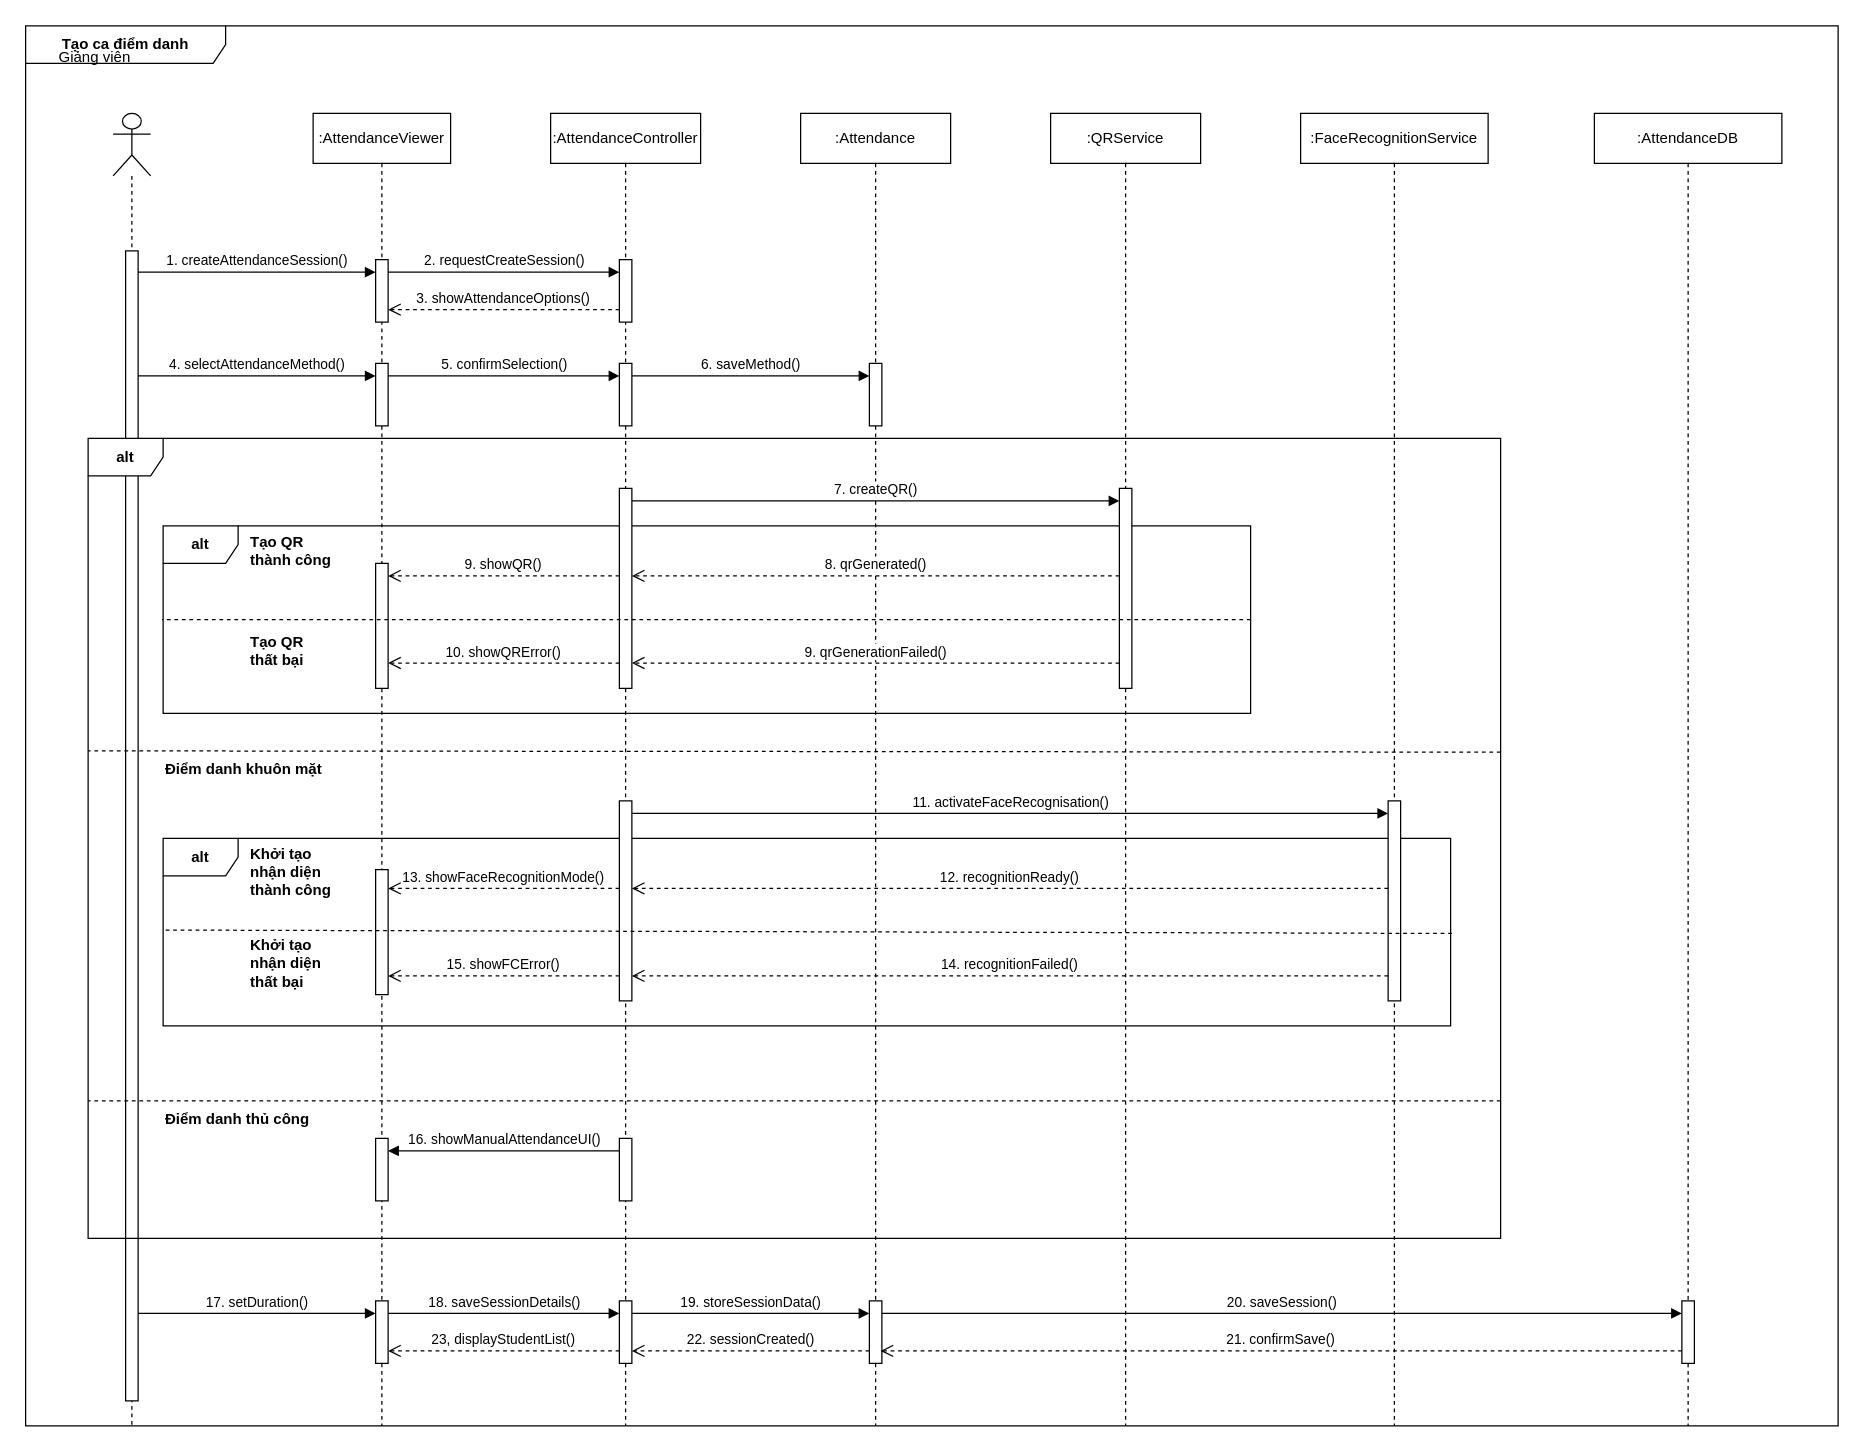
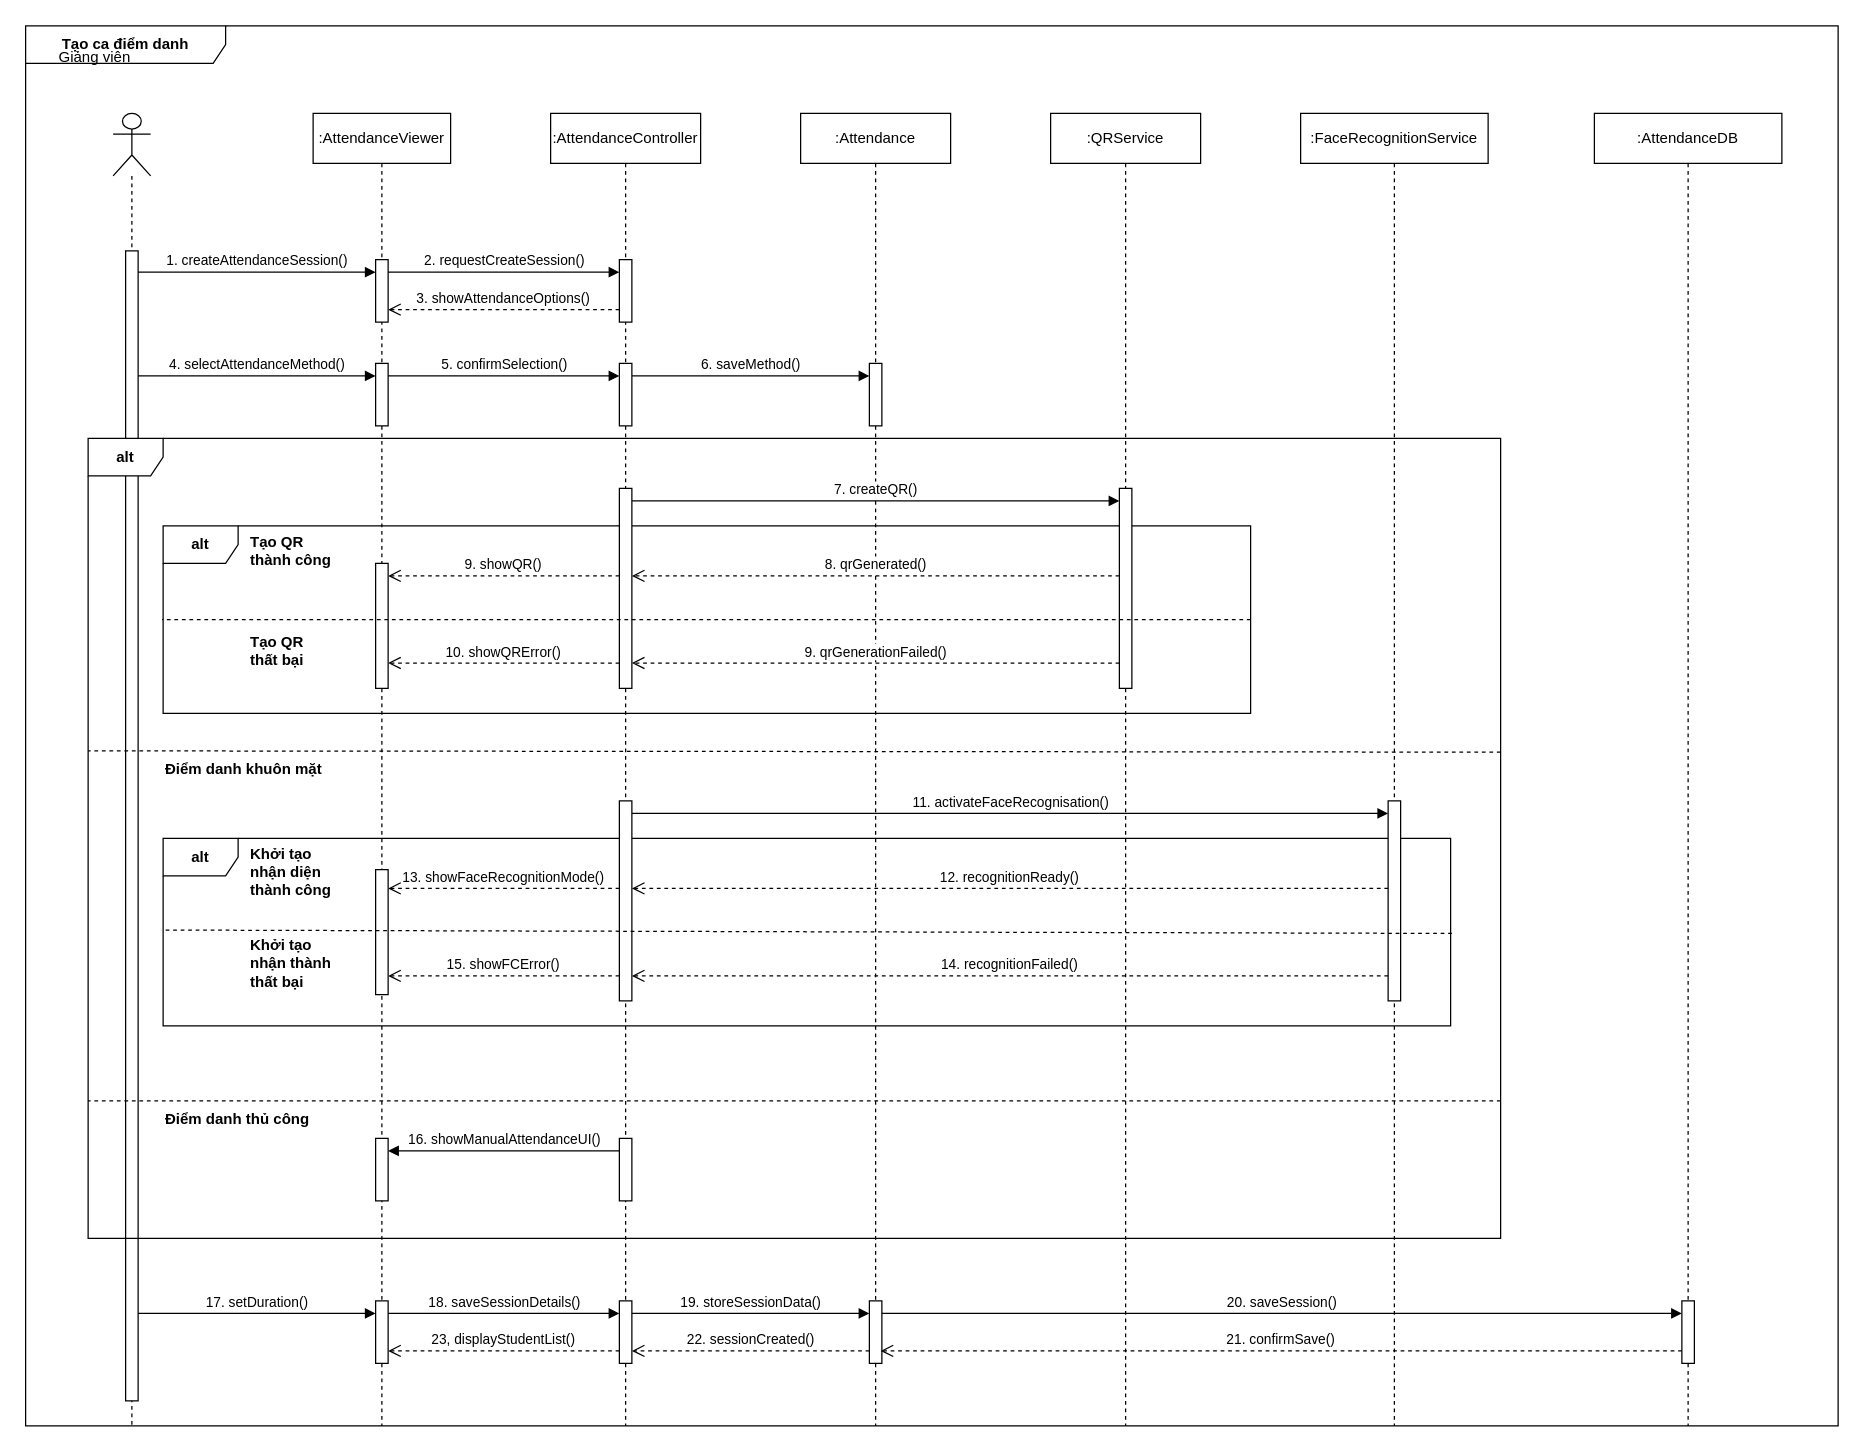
(285, 963) -> (291, 963)
